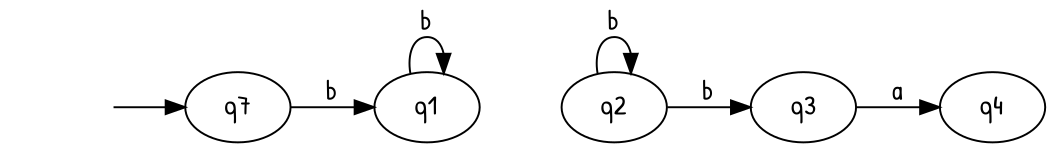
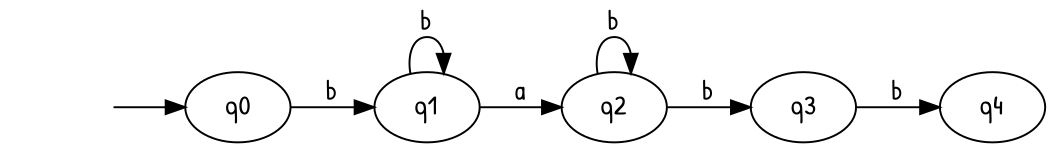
(898, 93) -> (898, 93)
(238, 107) -> (238, 107)
none -> (511, 107)
